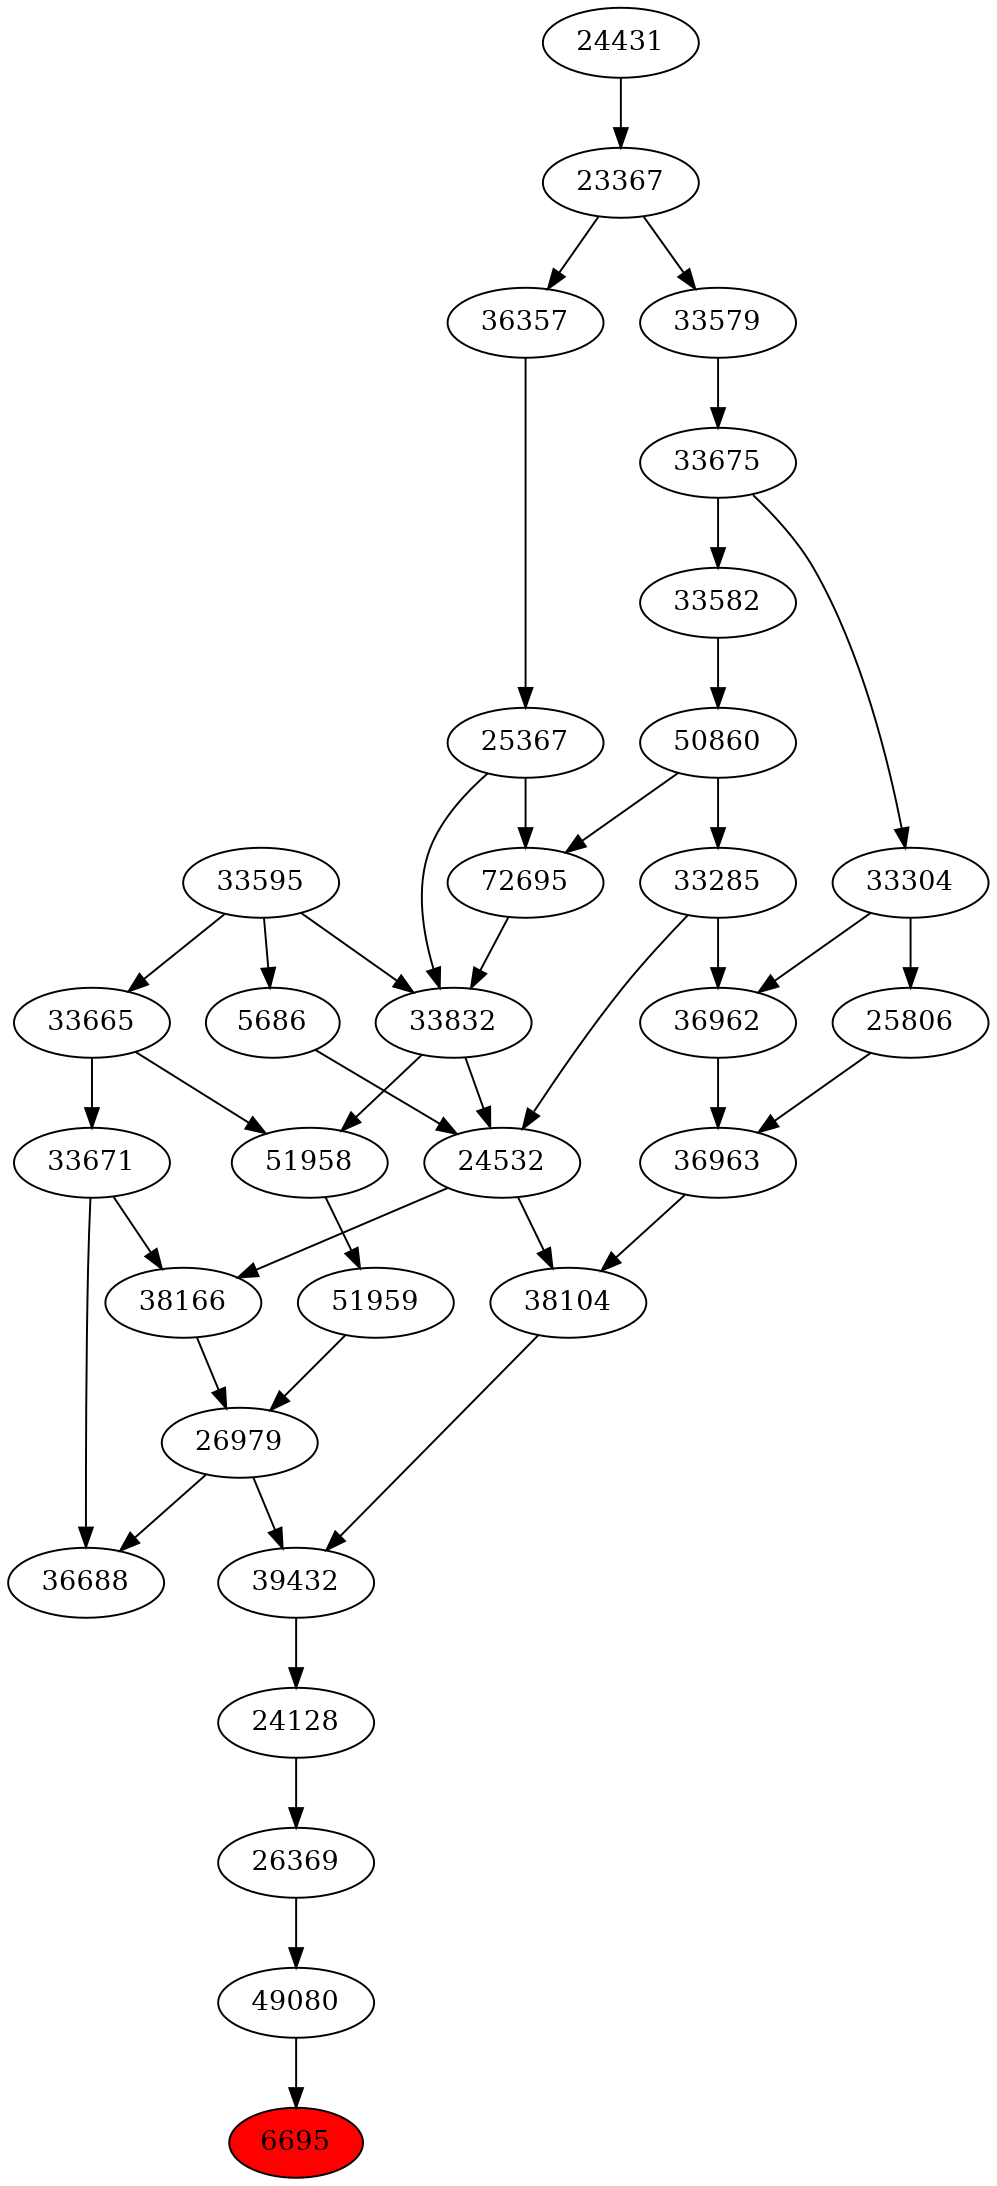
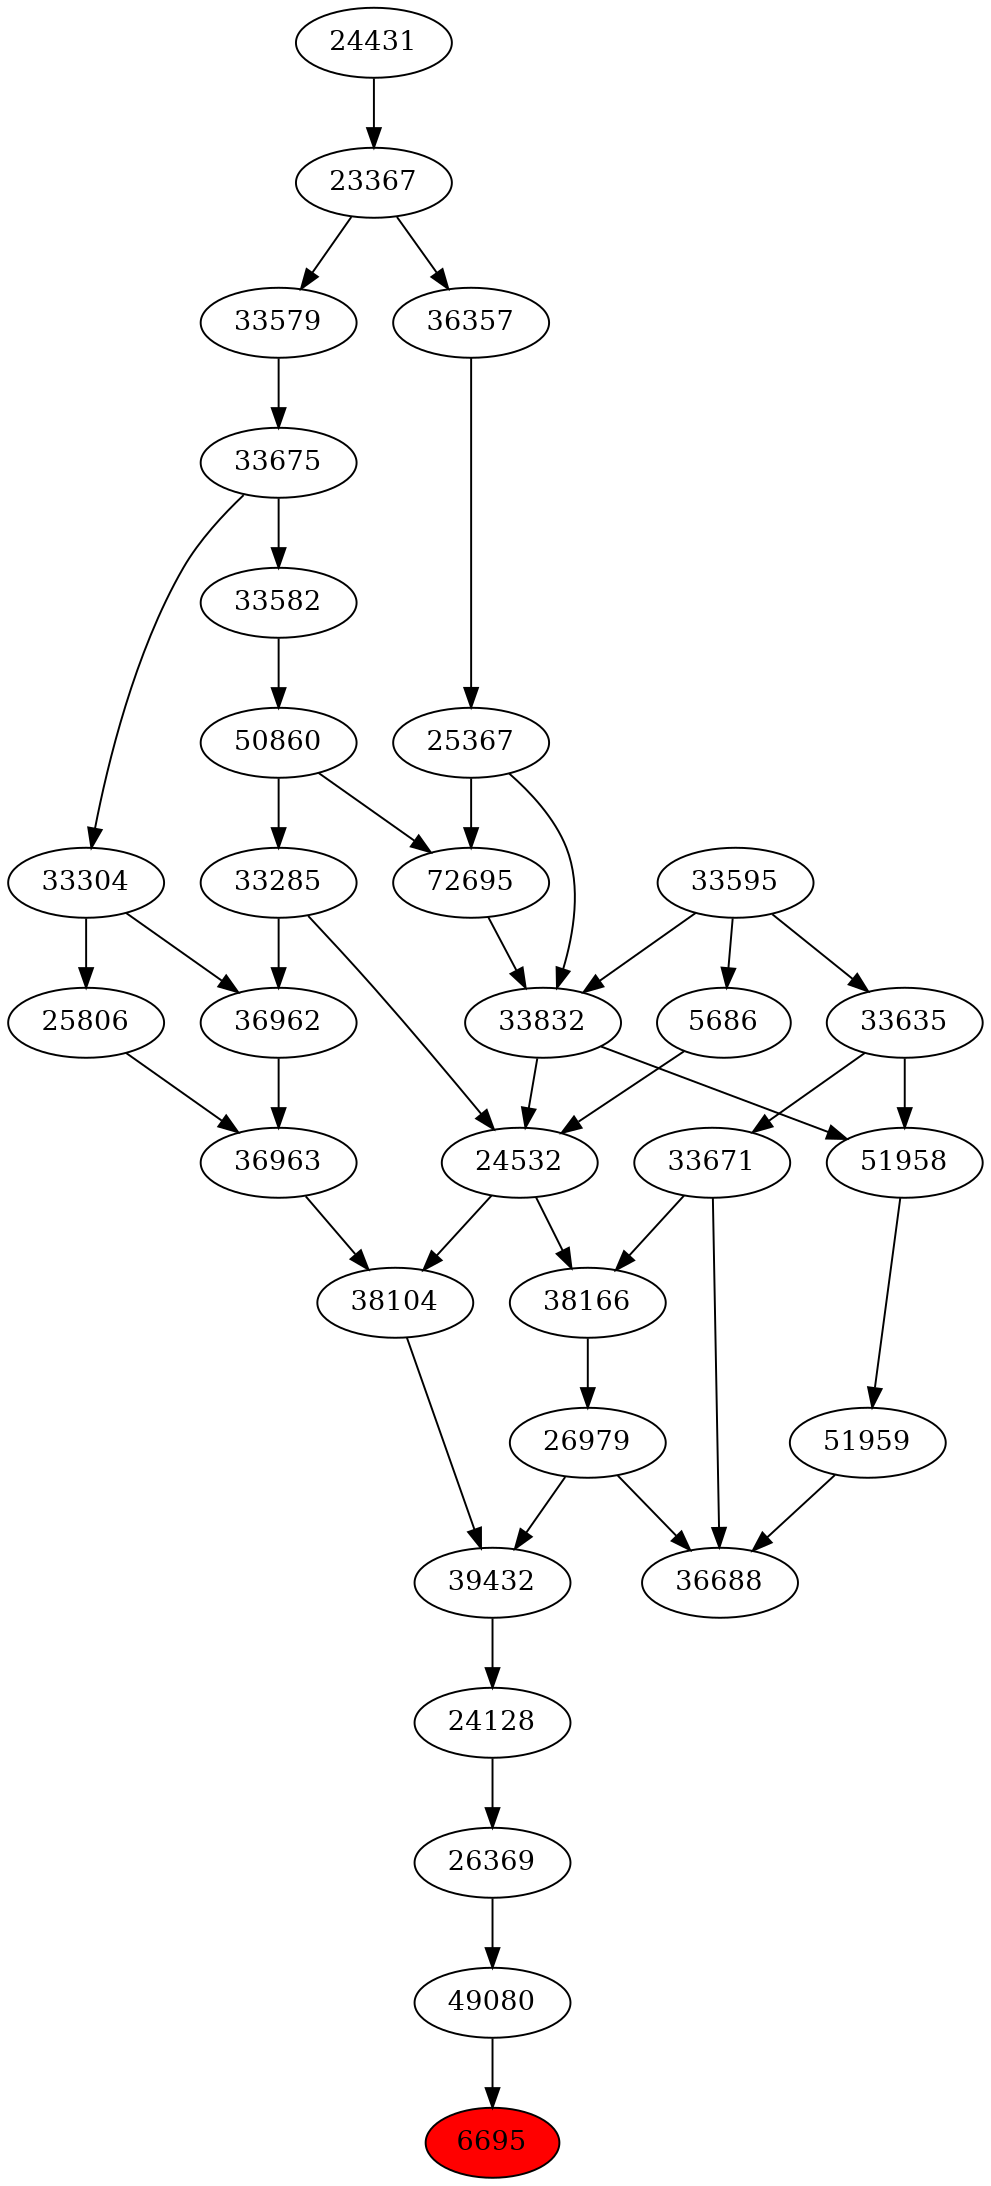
(92, 1023) -> (905, 1023)
(315, 1366) -> (801, 1506)
